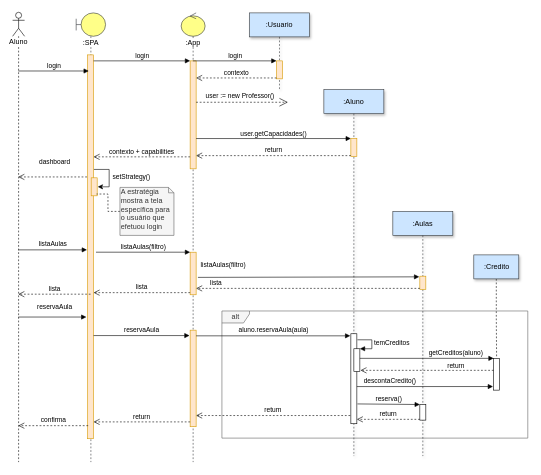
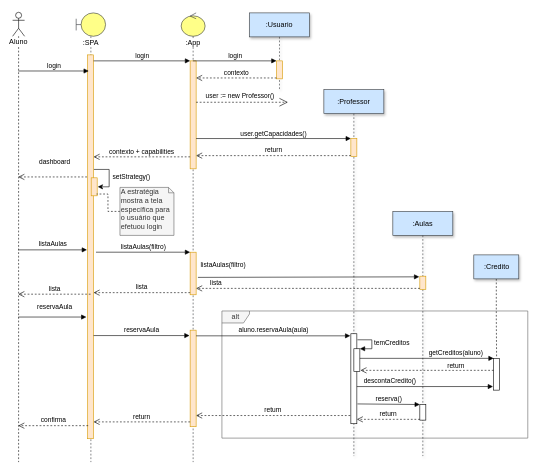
(354, 102) -> (354, 102)
